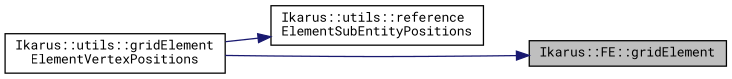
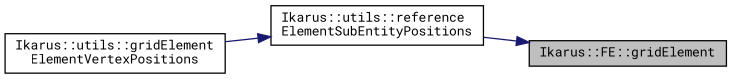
(371, 57) -> (500, 39)
